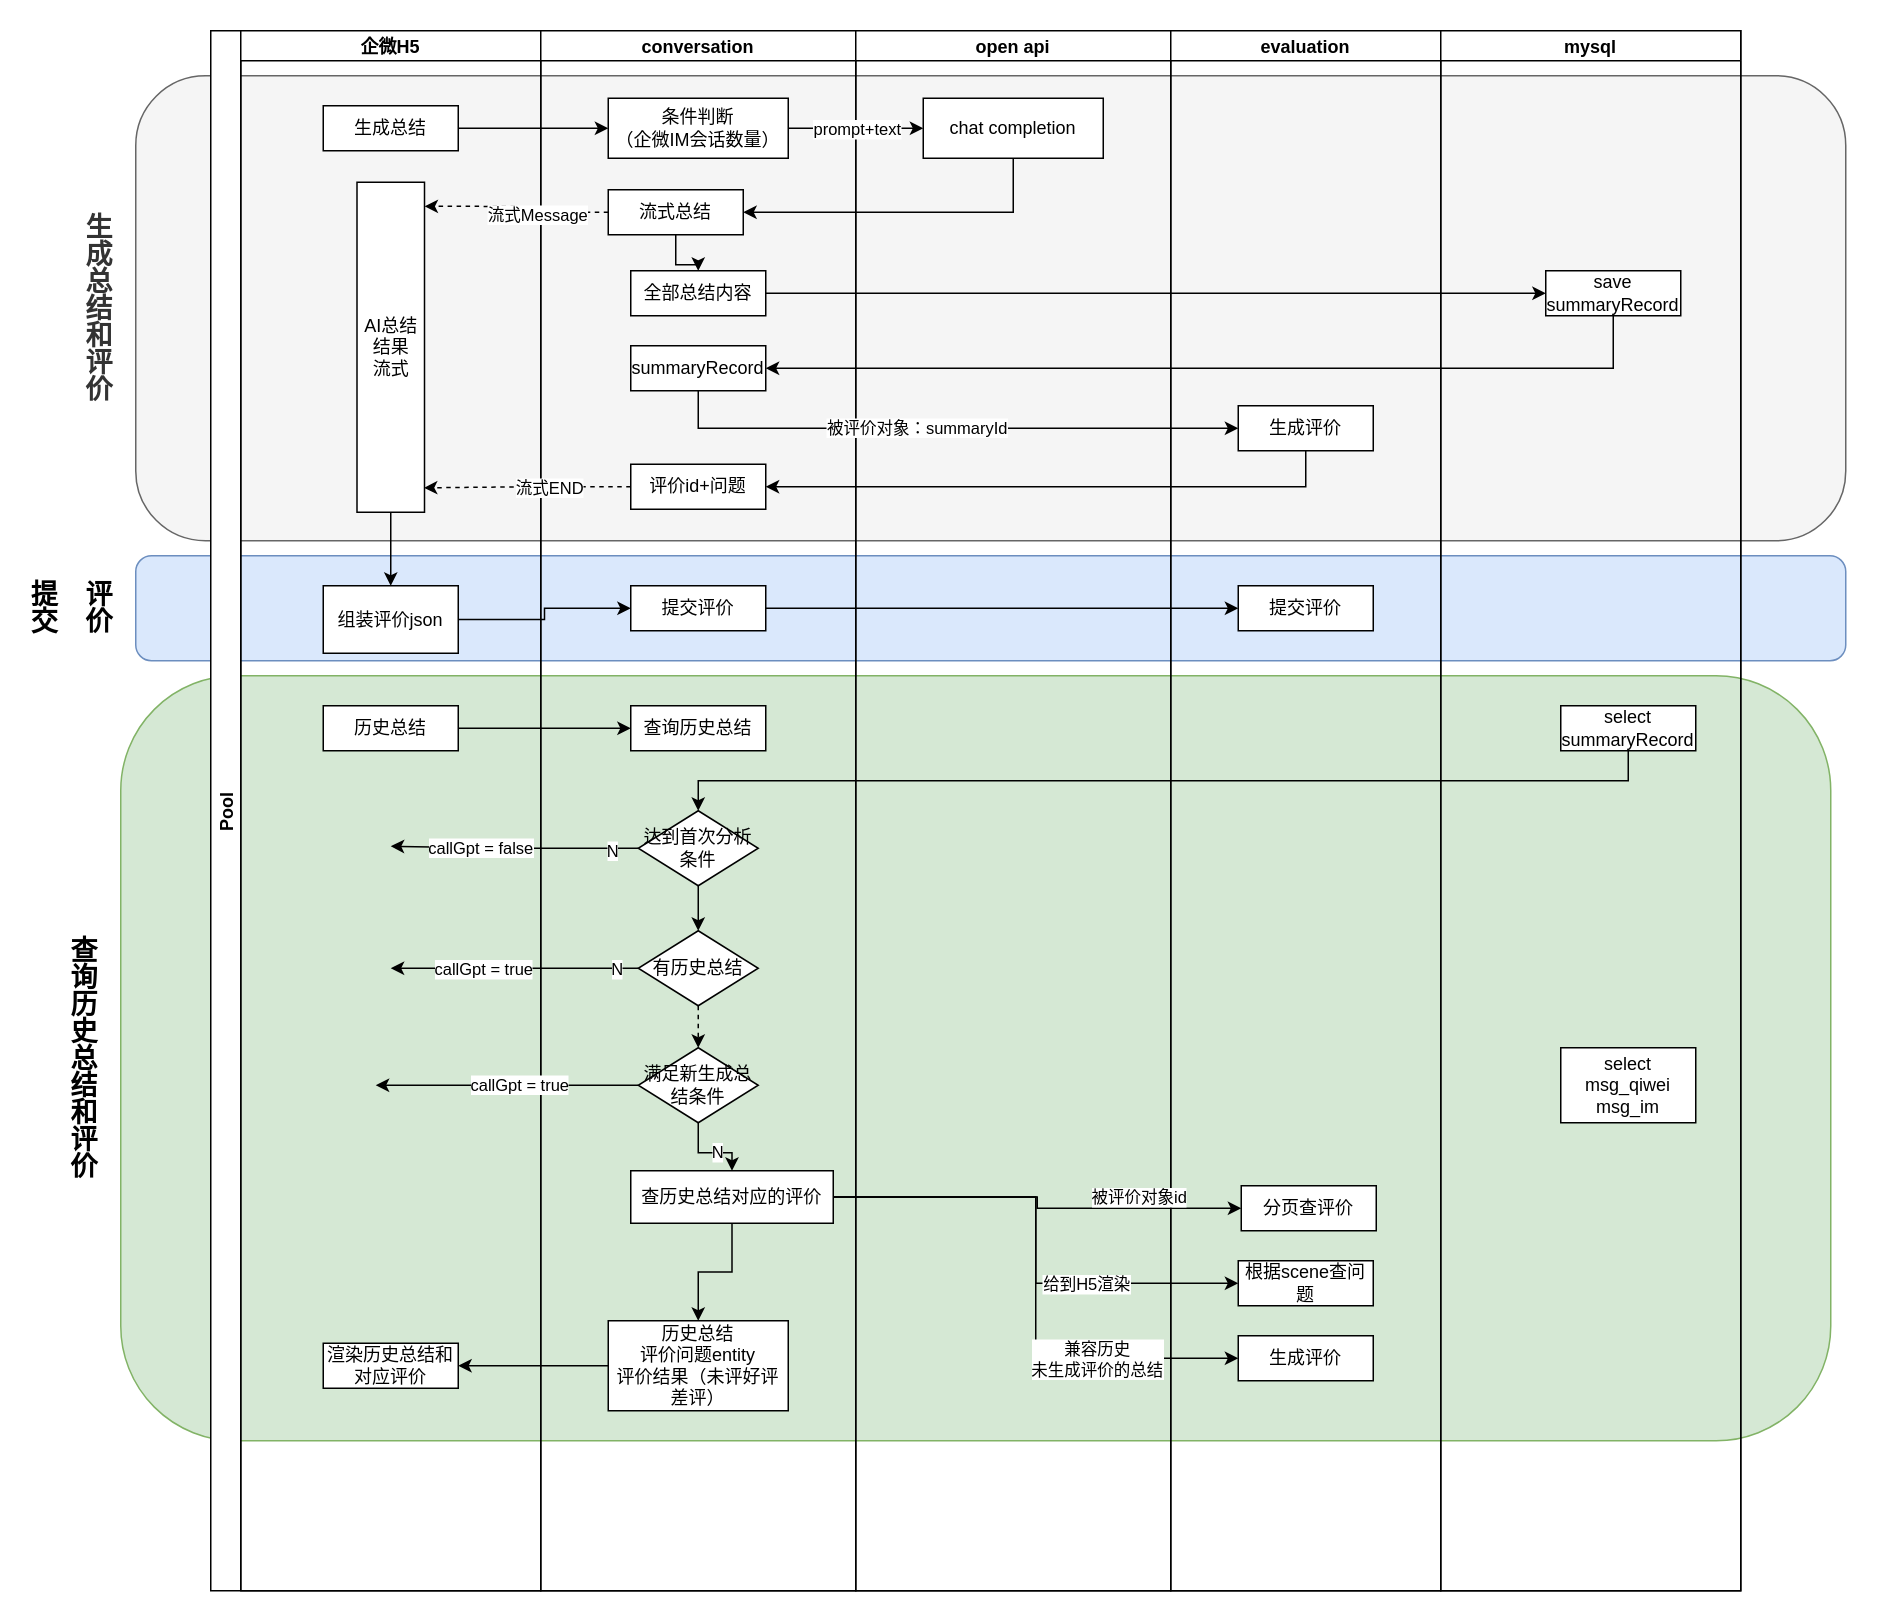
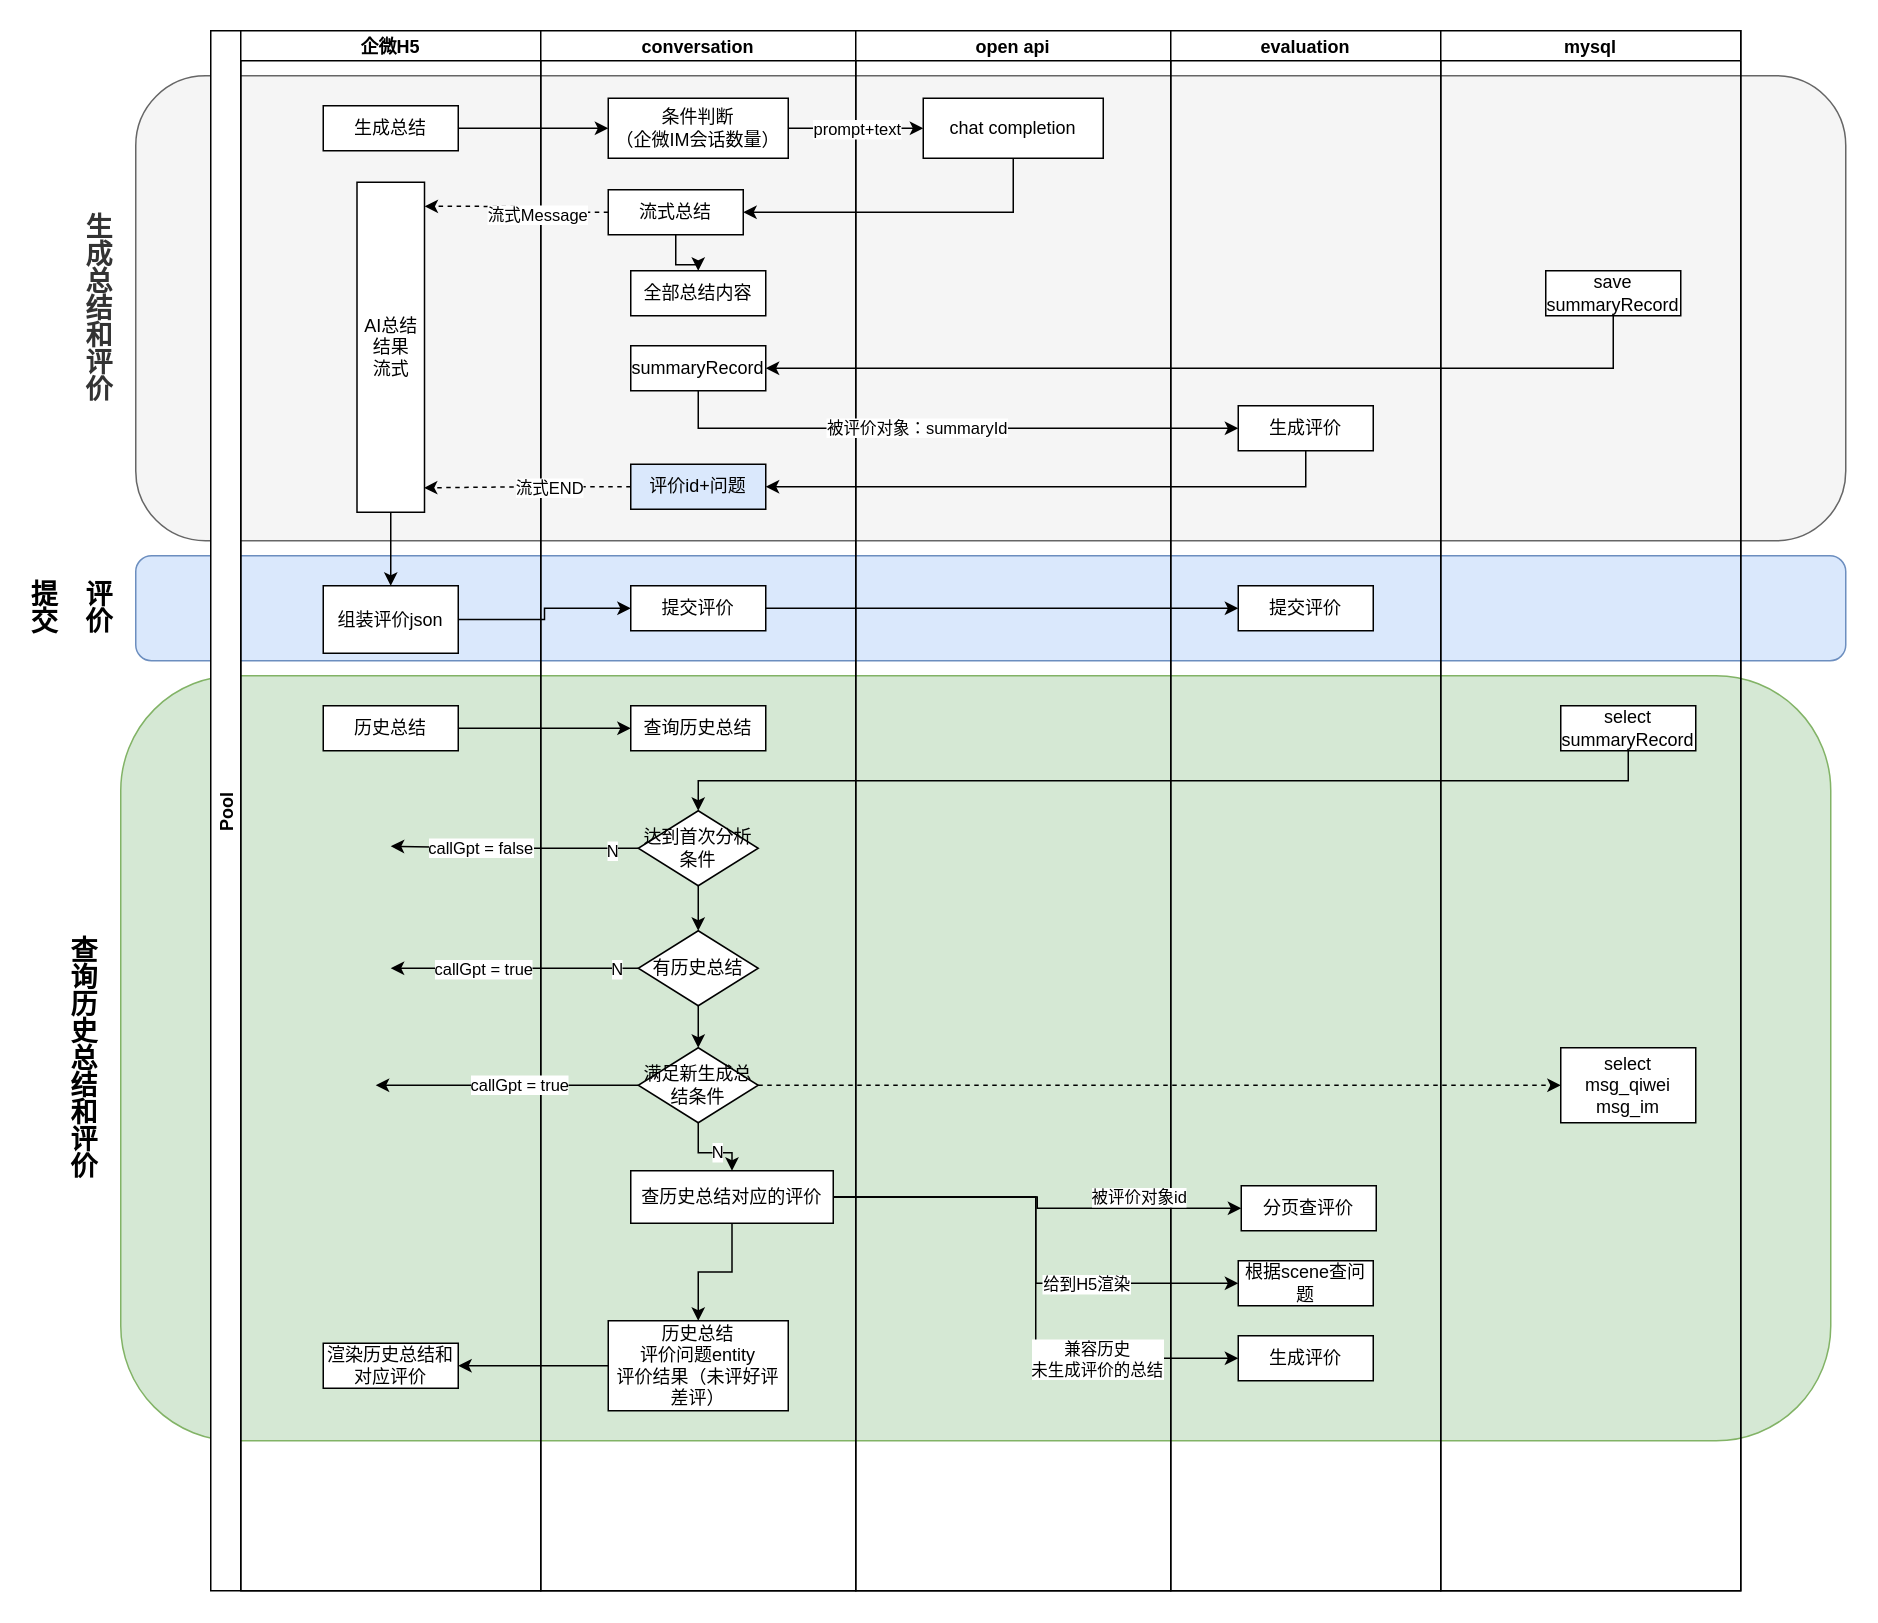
(1151, 293) -> none
(698, 487) -> (698, 487)
(698, 1021) -> (698, 1021)
none -> (1155, 1085)
